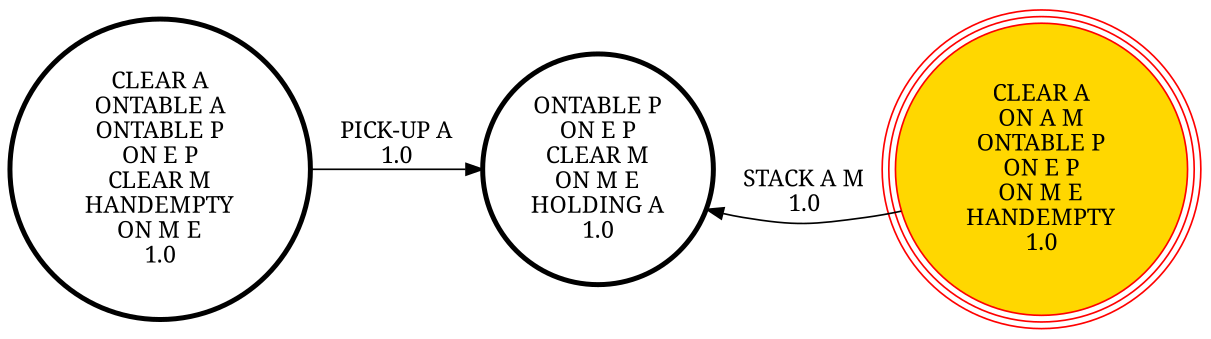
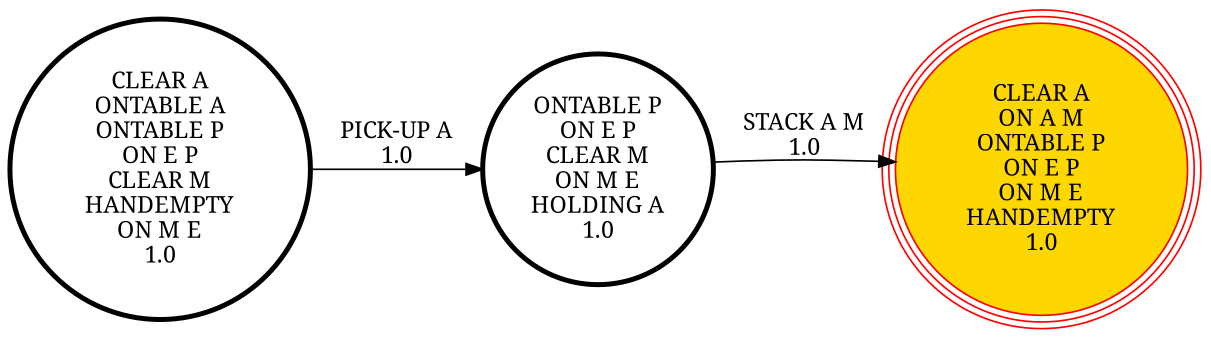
(812, 223) -> (796, 160)
